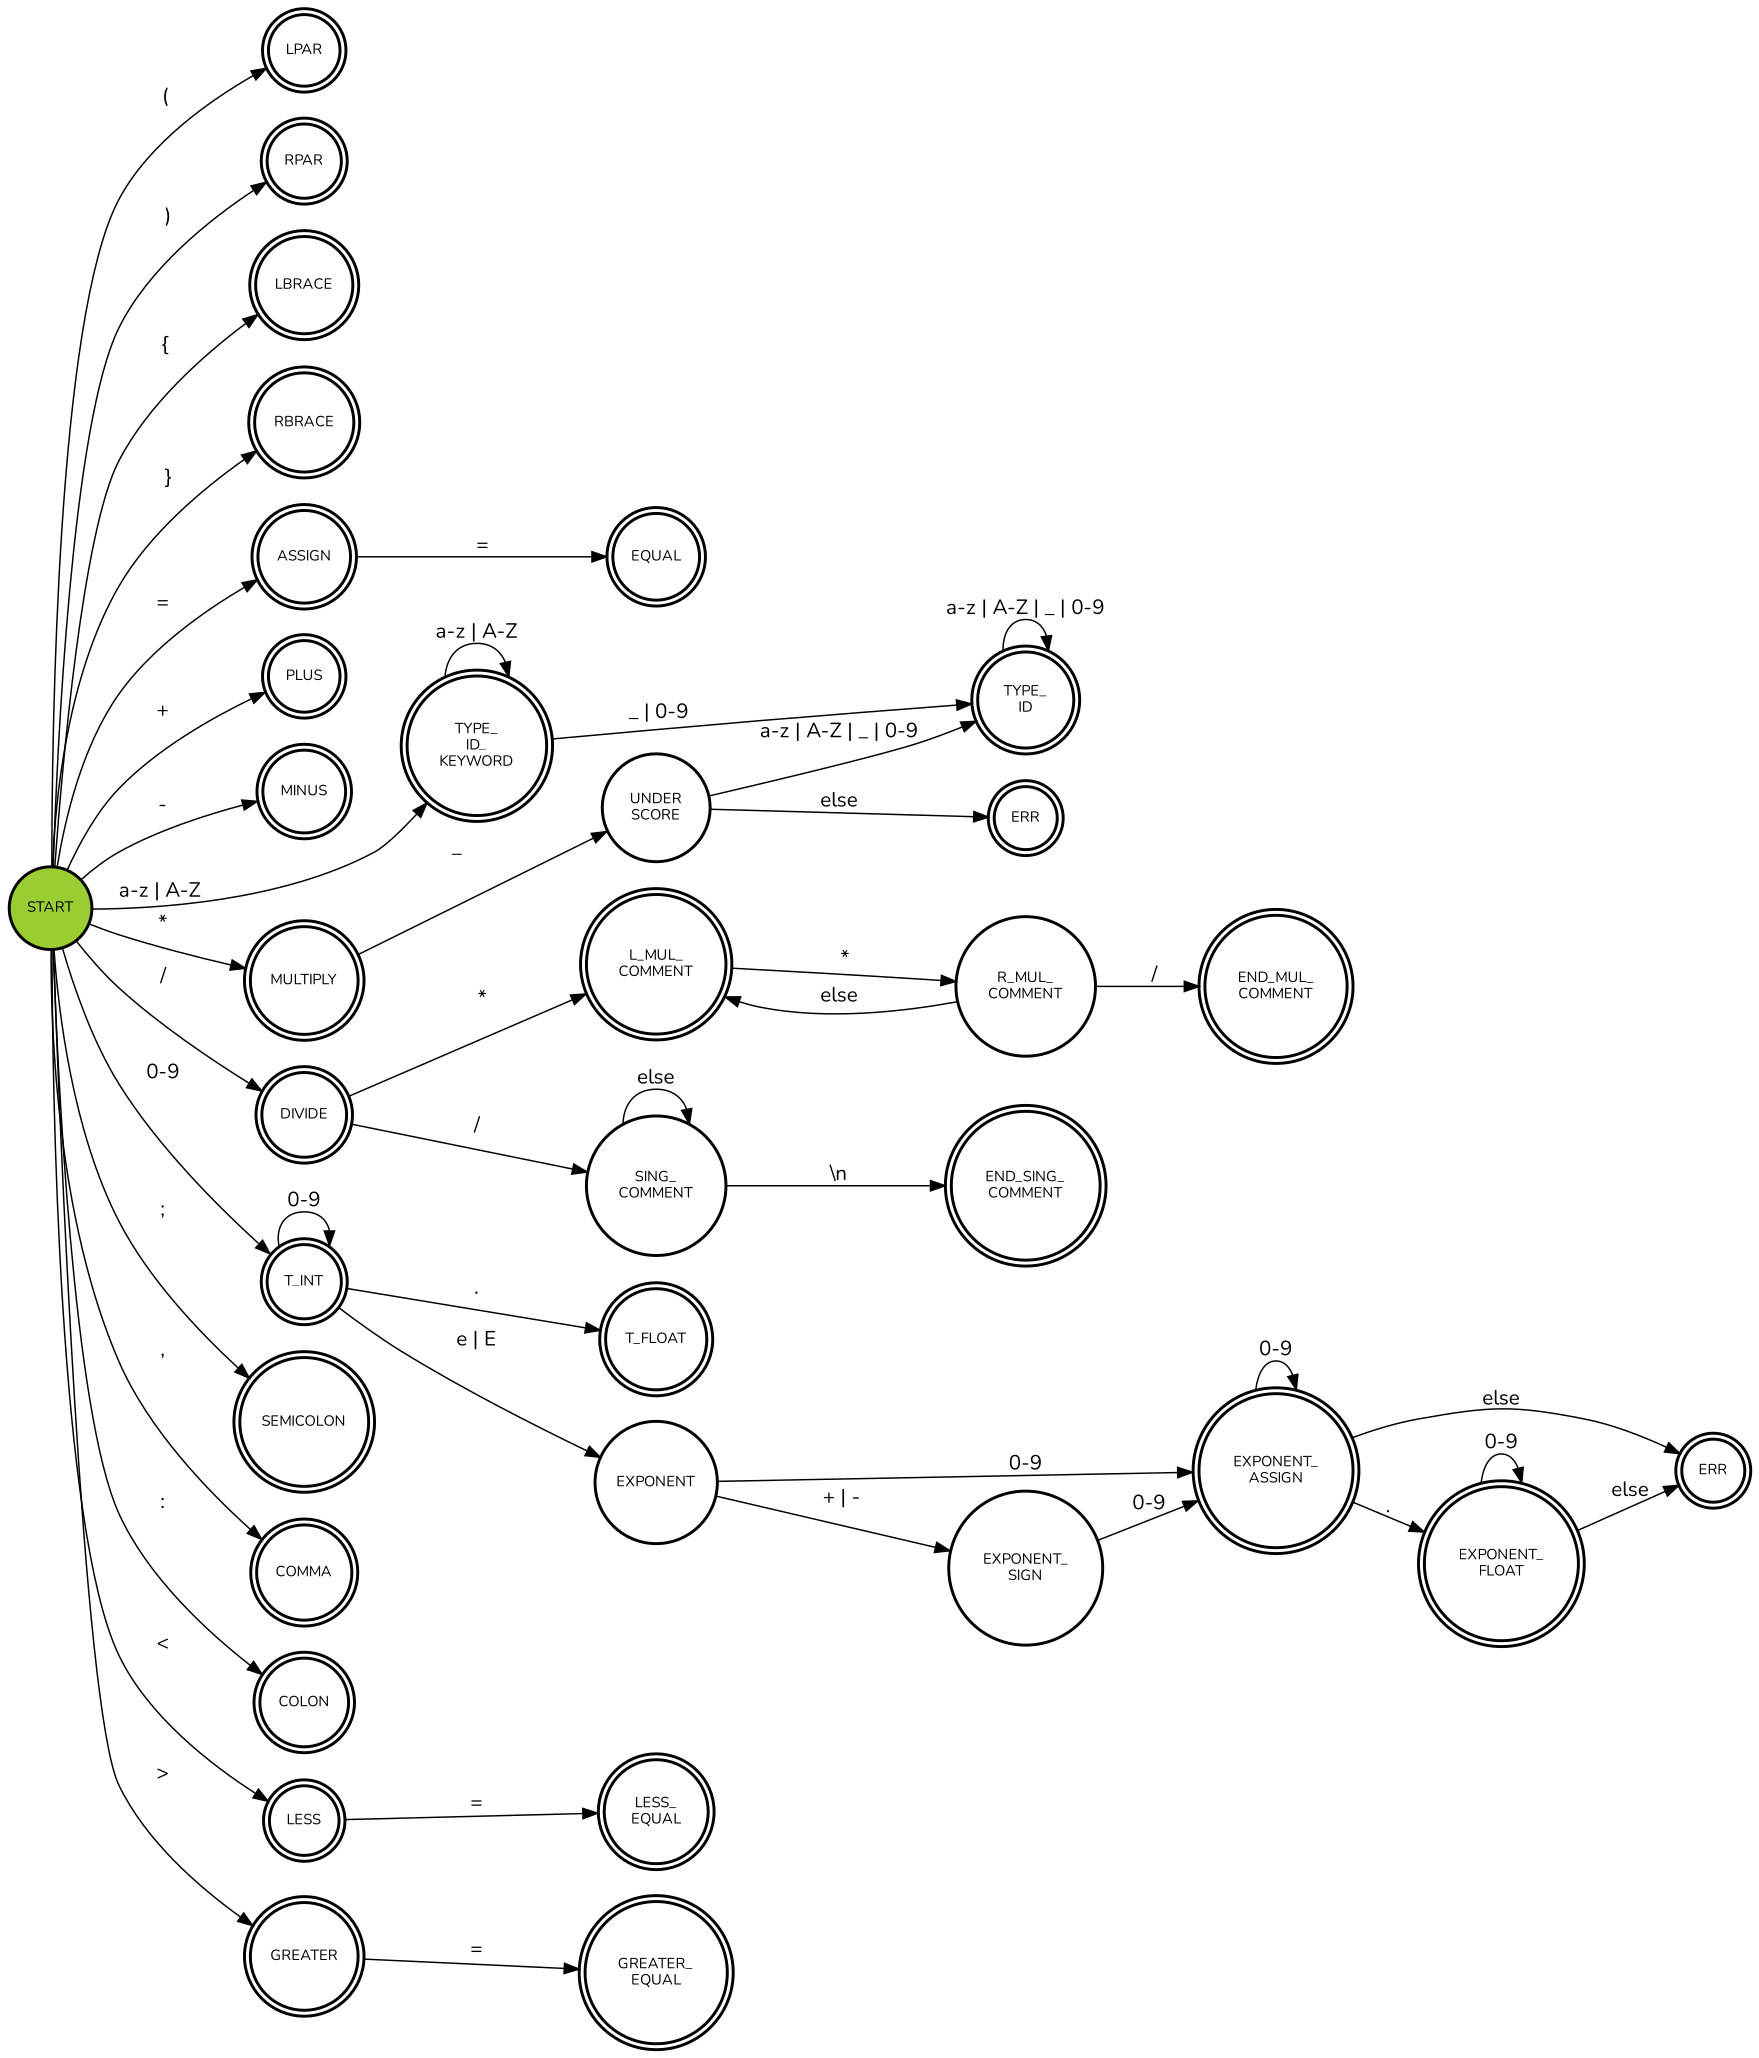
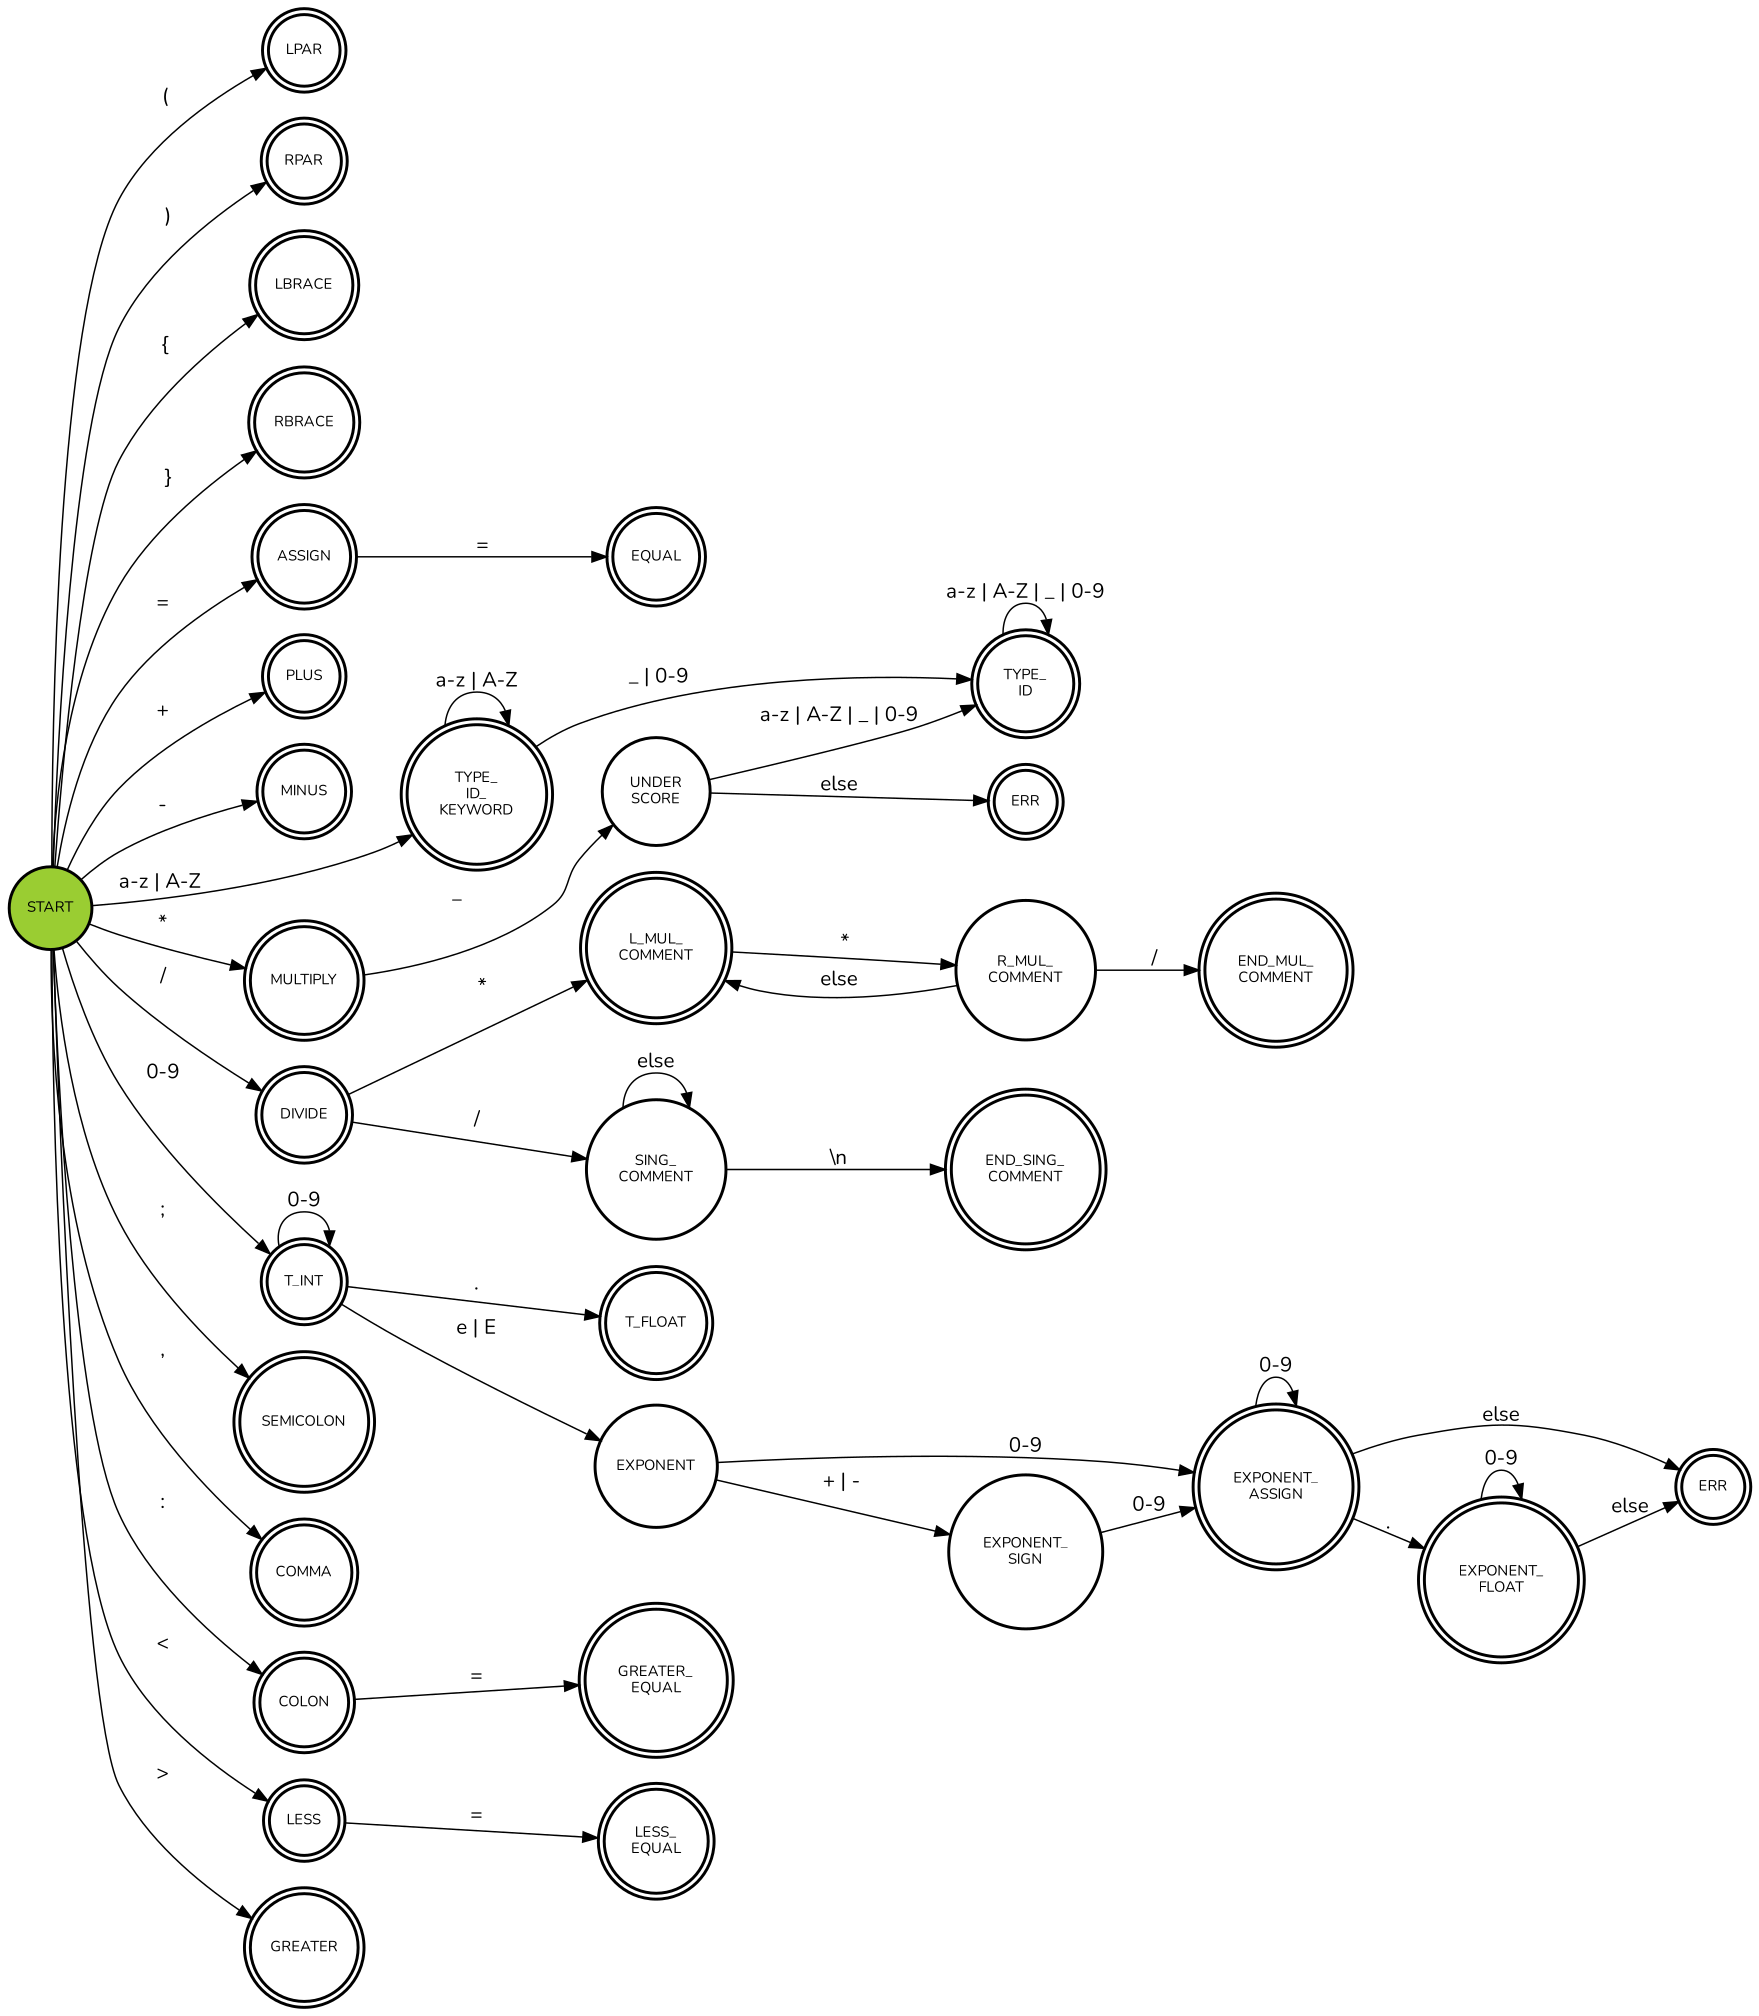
(464, 1964) -> (460, 1693)
